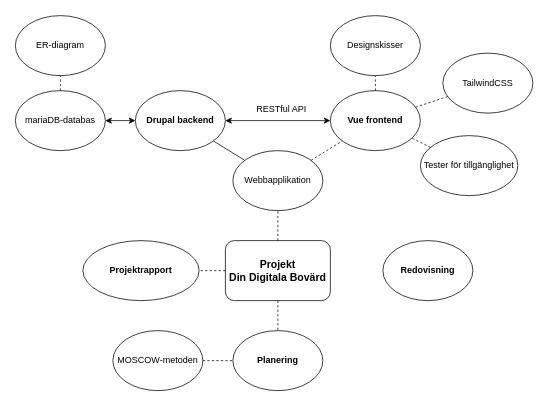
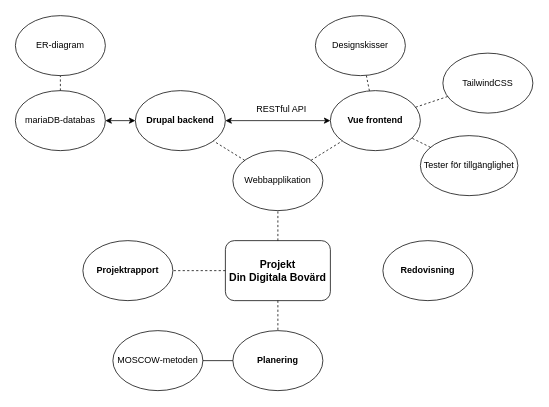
(375, 45) -> (360, 45)
(228, 150) -> (228, 150)
(141, 270) -> (128, 270)
(217, 360) -> (217, 360)
